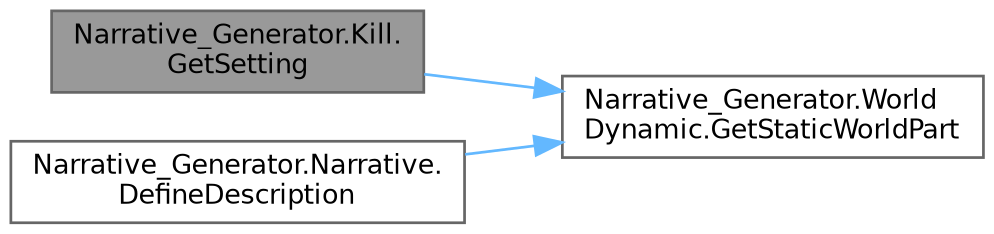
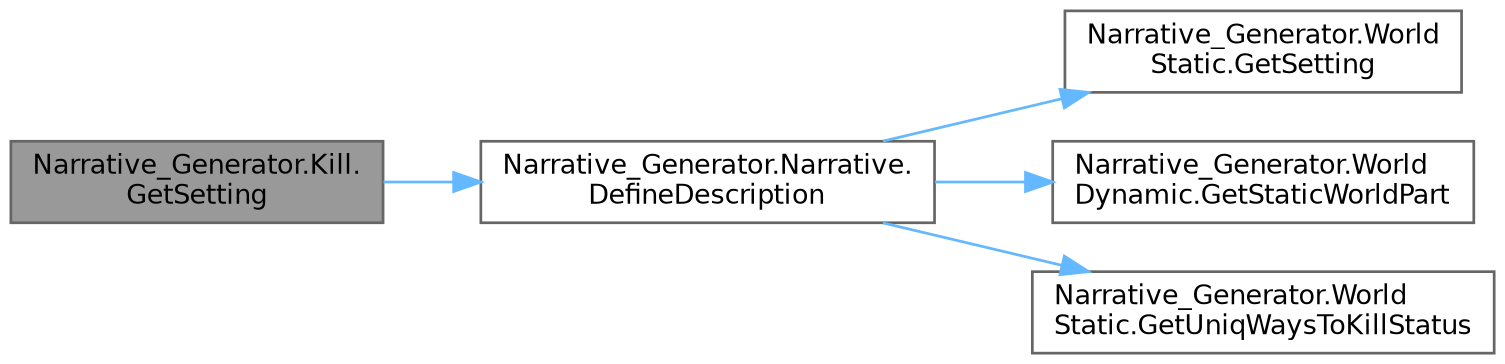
none -> (1263, 52)
(479, 81) -> (418, 182)
none -> (1263, 312)
